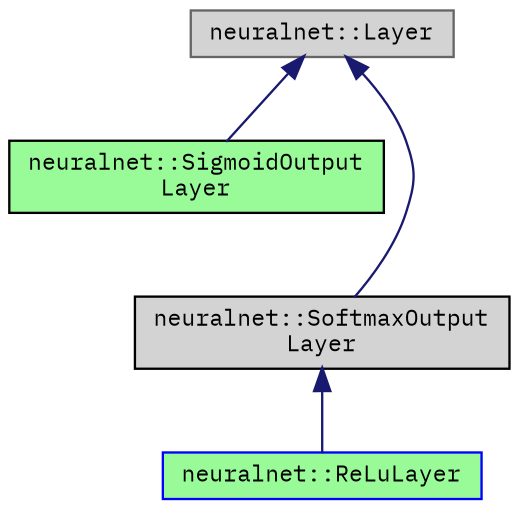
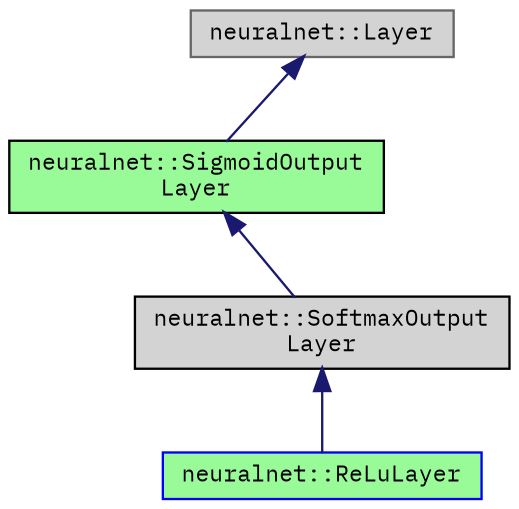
(413, 187) -> (267, 264)
